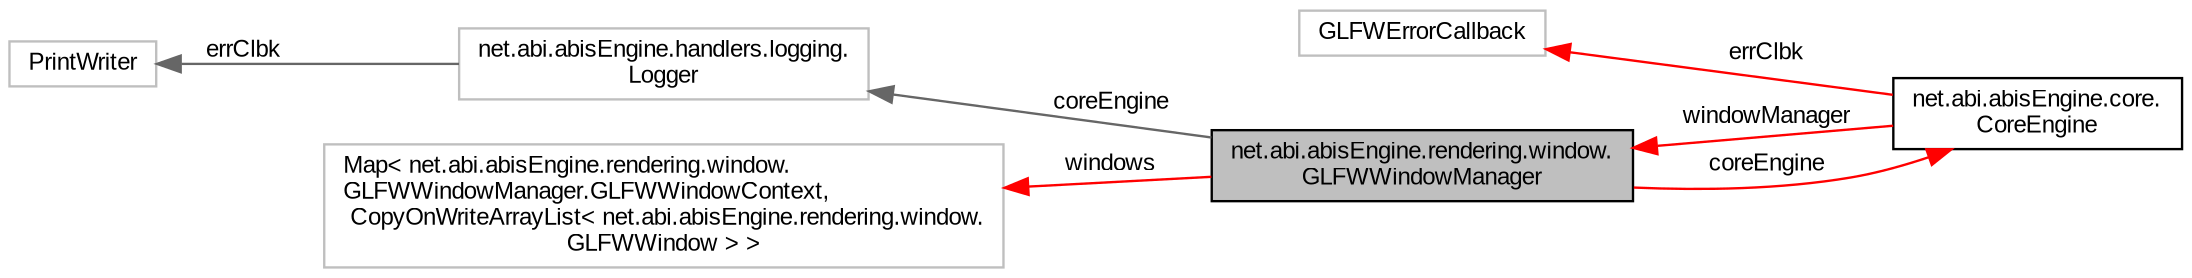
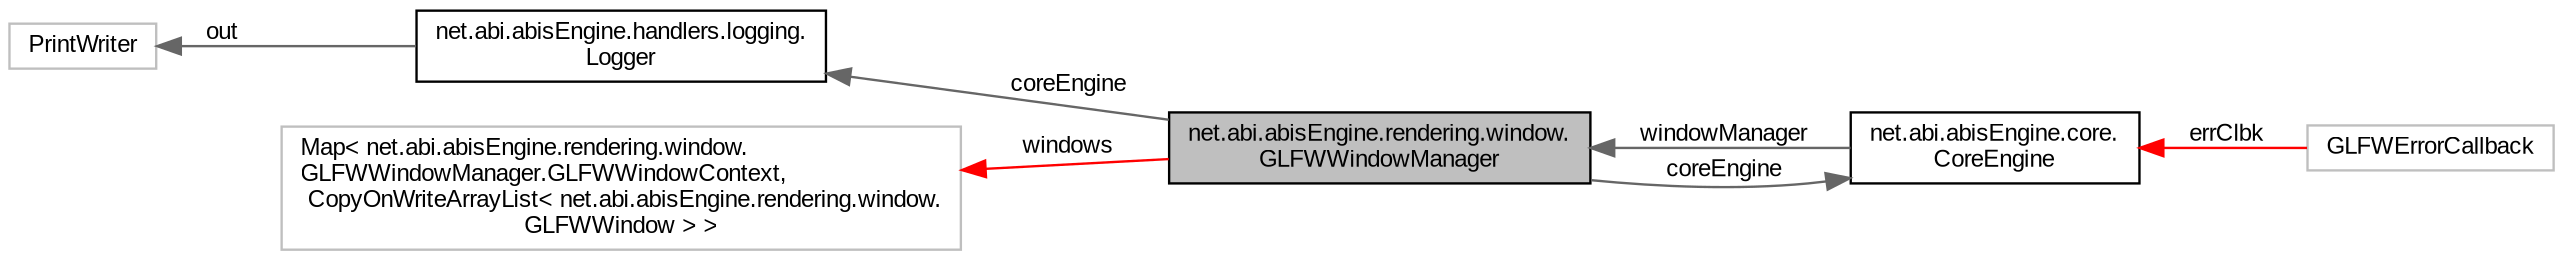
(240, 51) -> (219, 33)
(664, 64) -> (621, 46)
(1731, 74) -> (2235, 148)
(1775, 136) -> (1733, 148)
(1783, 186) -> (1709, 187)
